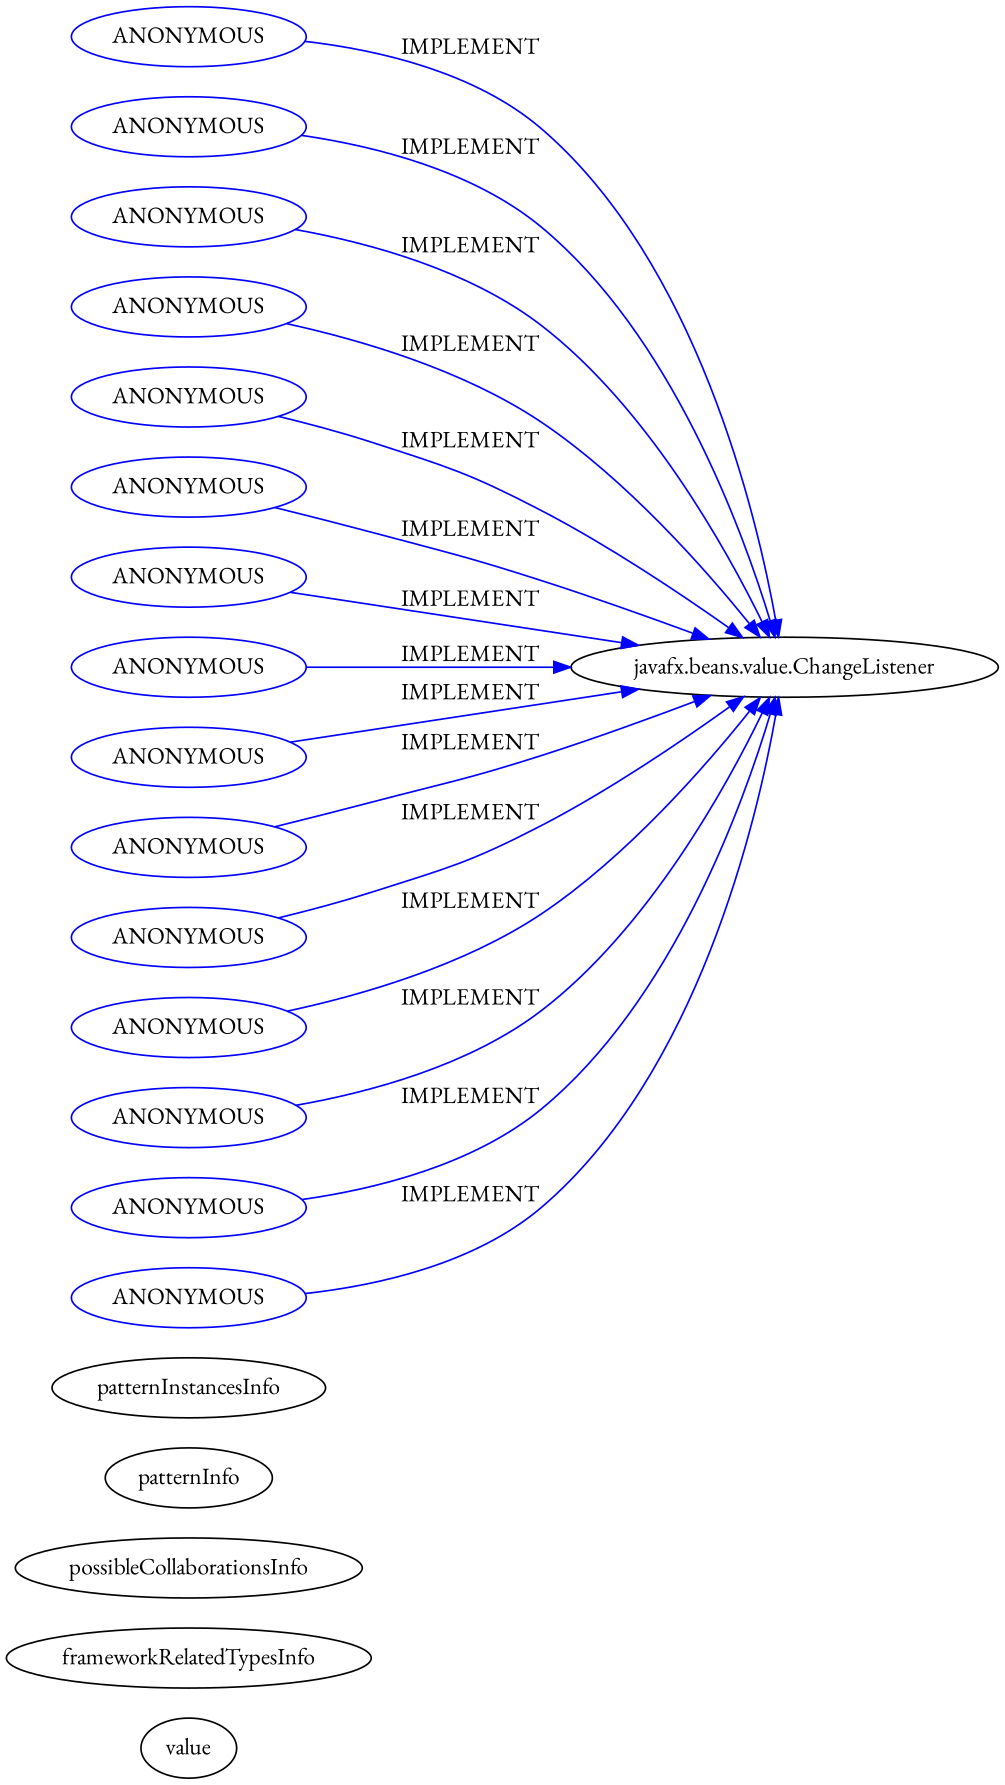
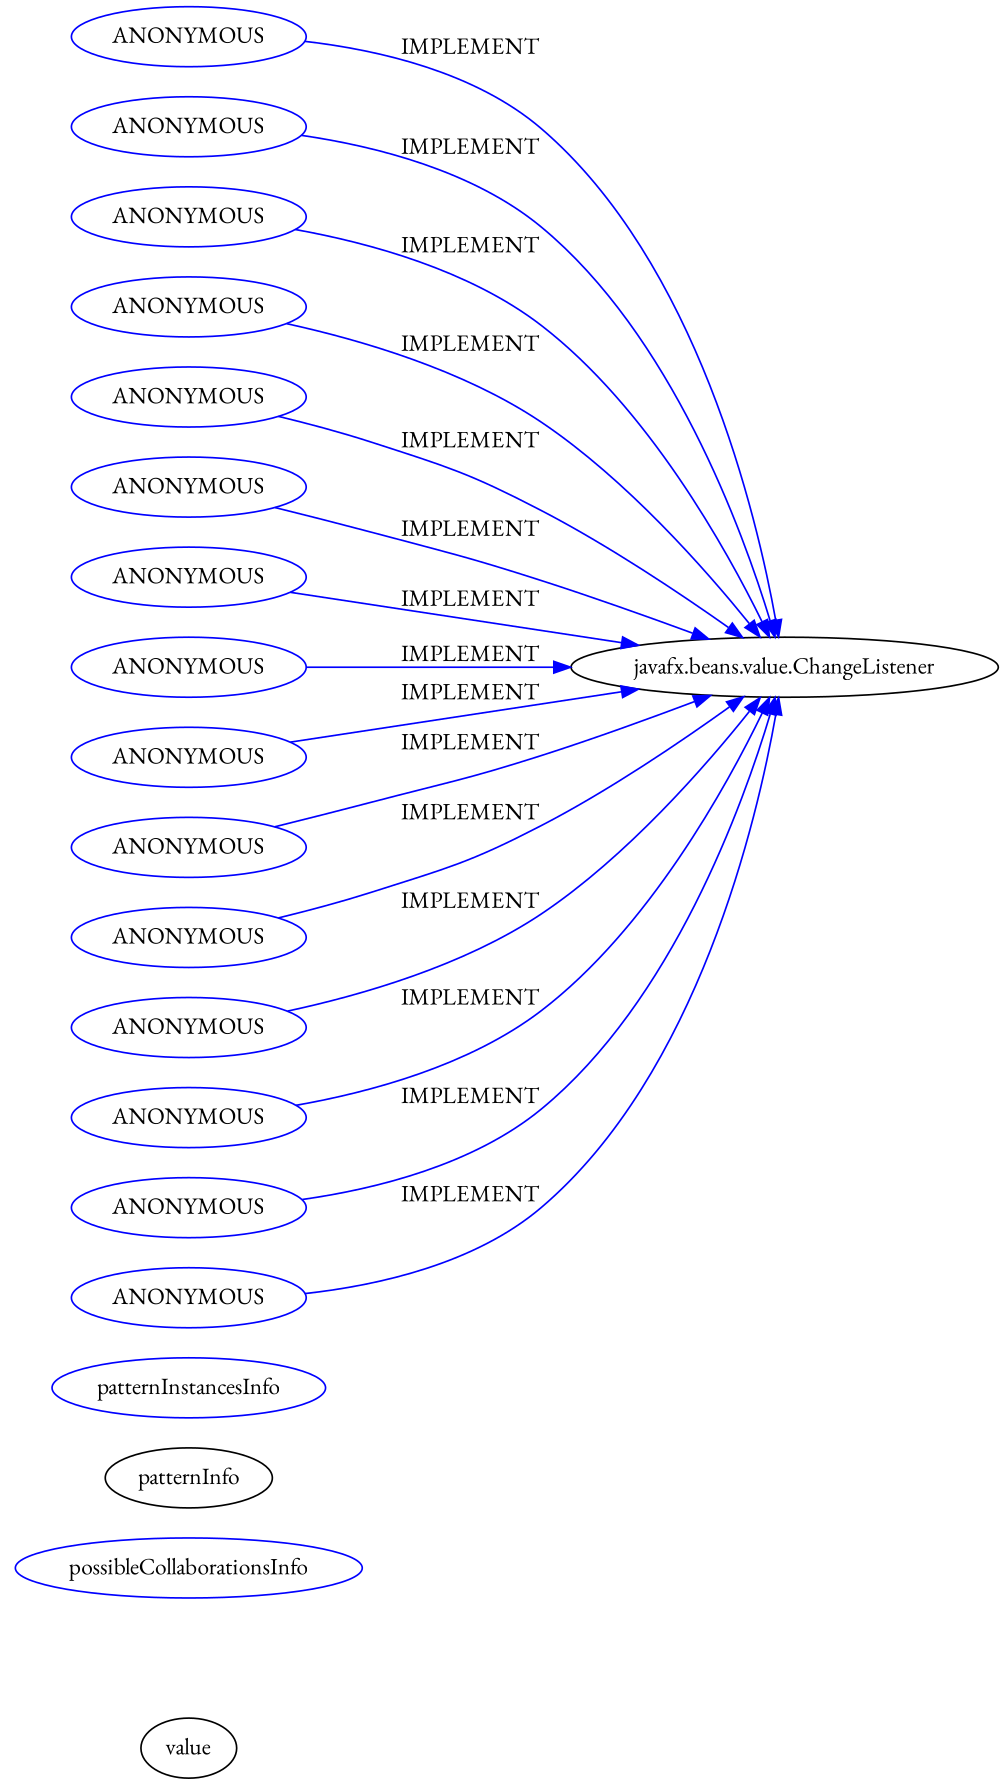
(189, 1388) -> (189, 1388)
(189, 1568) -> (189, 1568)
(189, 1658) -> none
